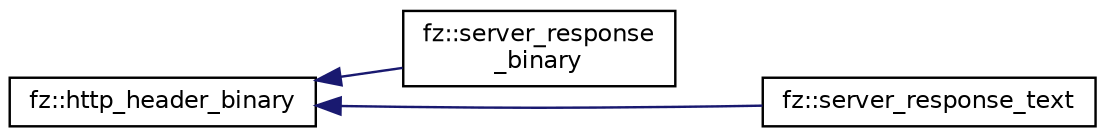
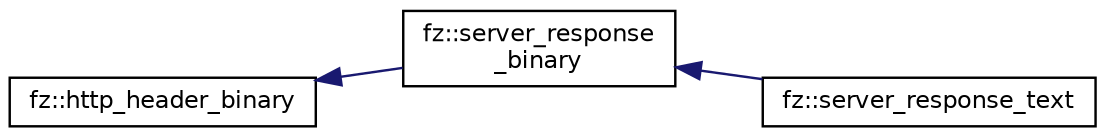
(552, 108) -> (732, 75)
